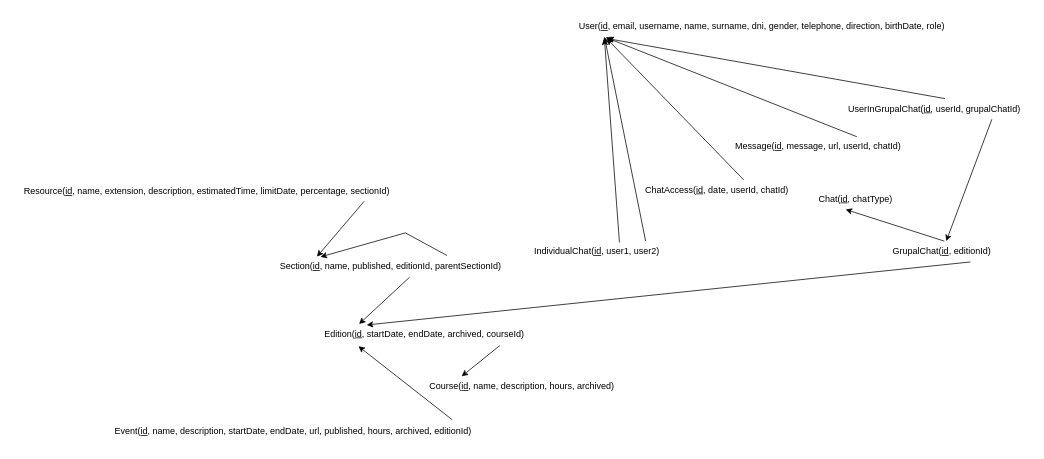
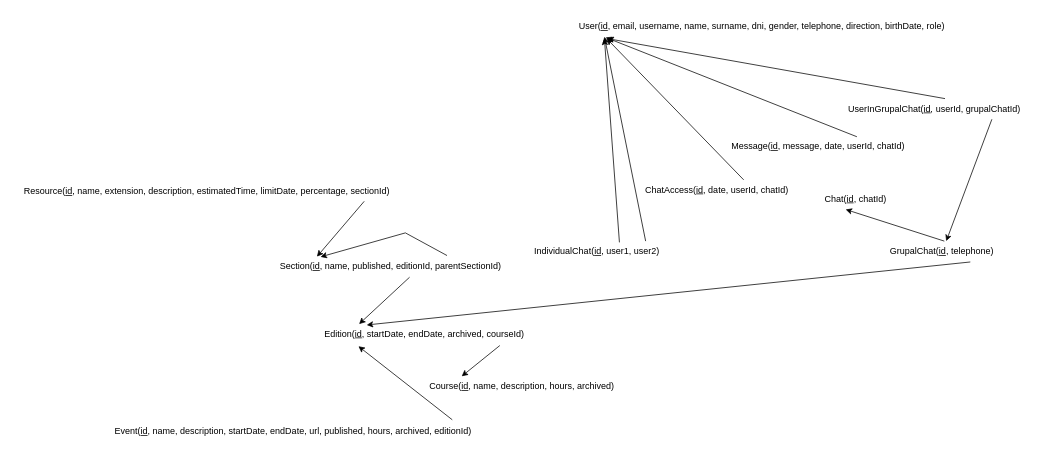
(818, 147) -> (818, 147)
(856, 199) -> (856, 199)
(942, 252) -> (942, 252)
